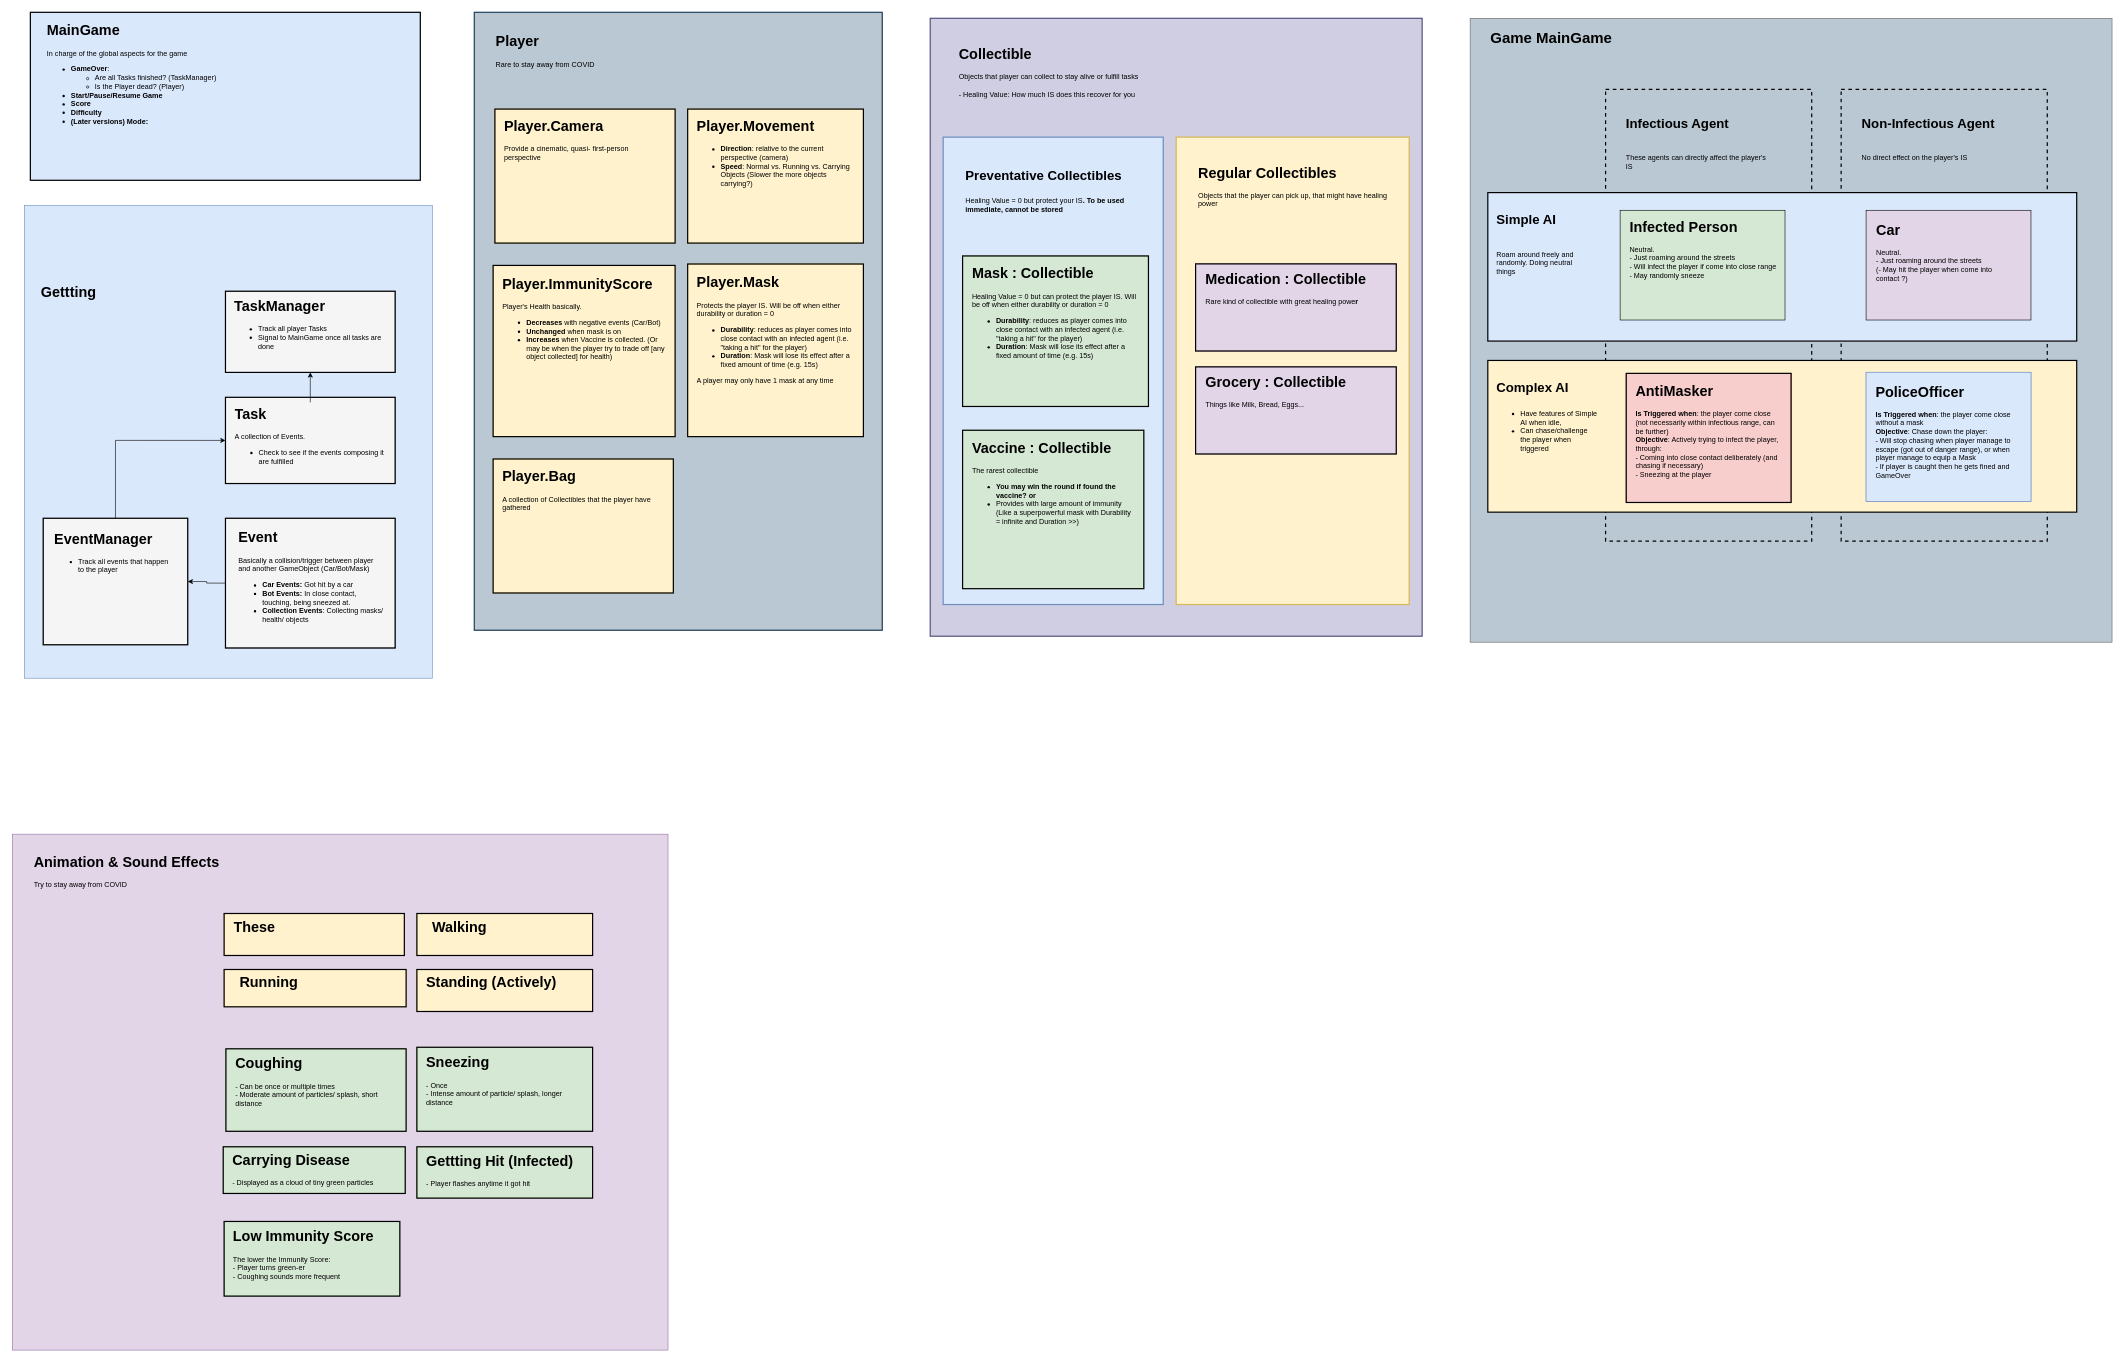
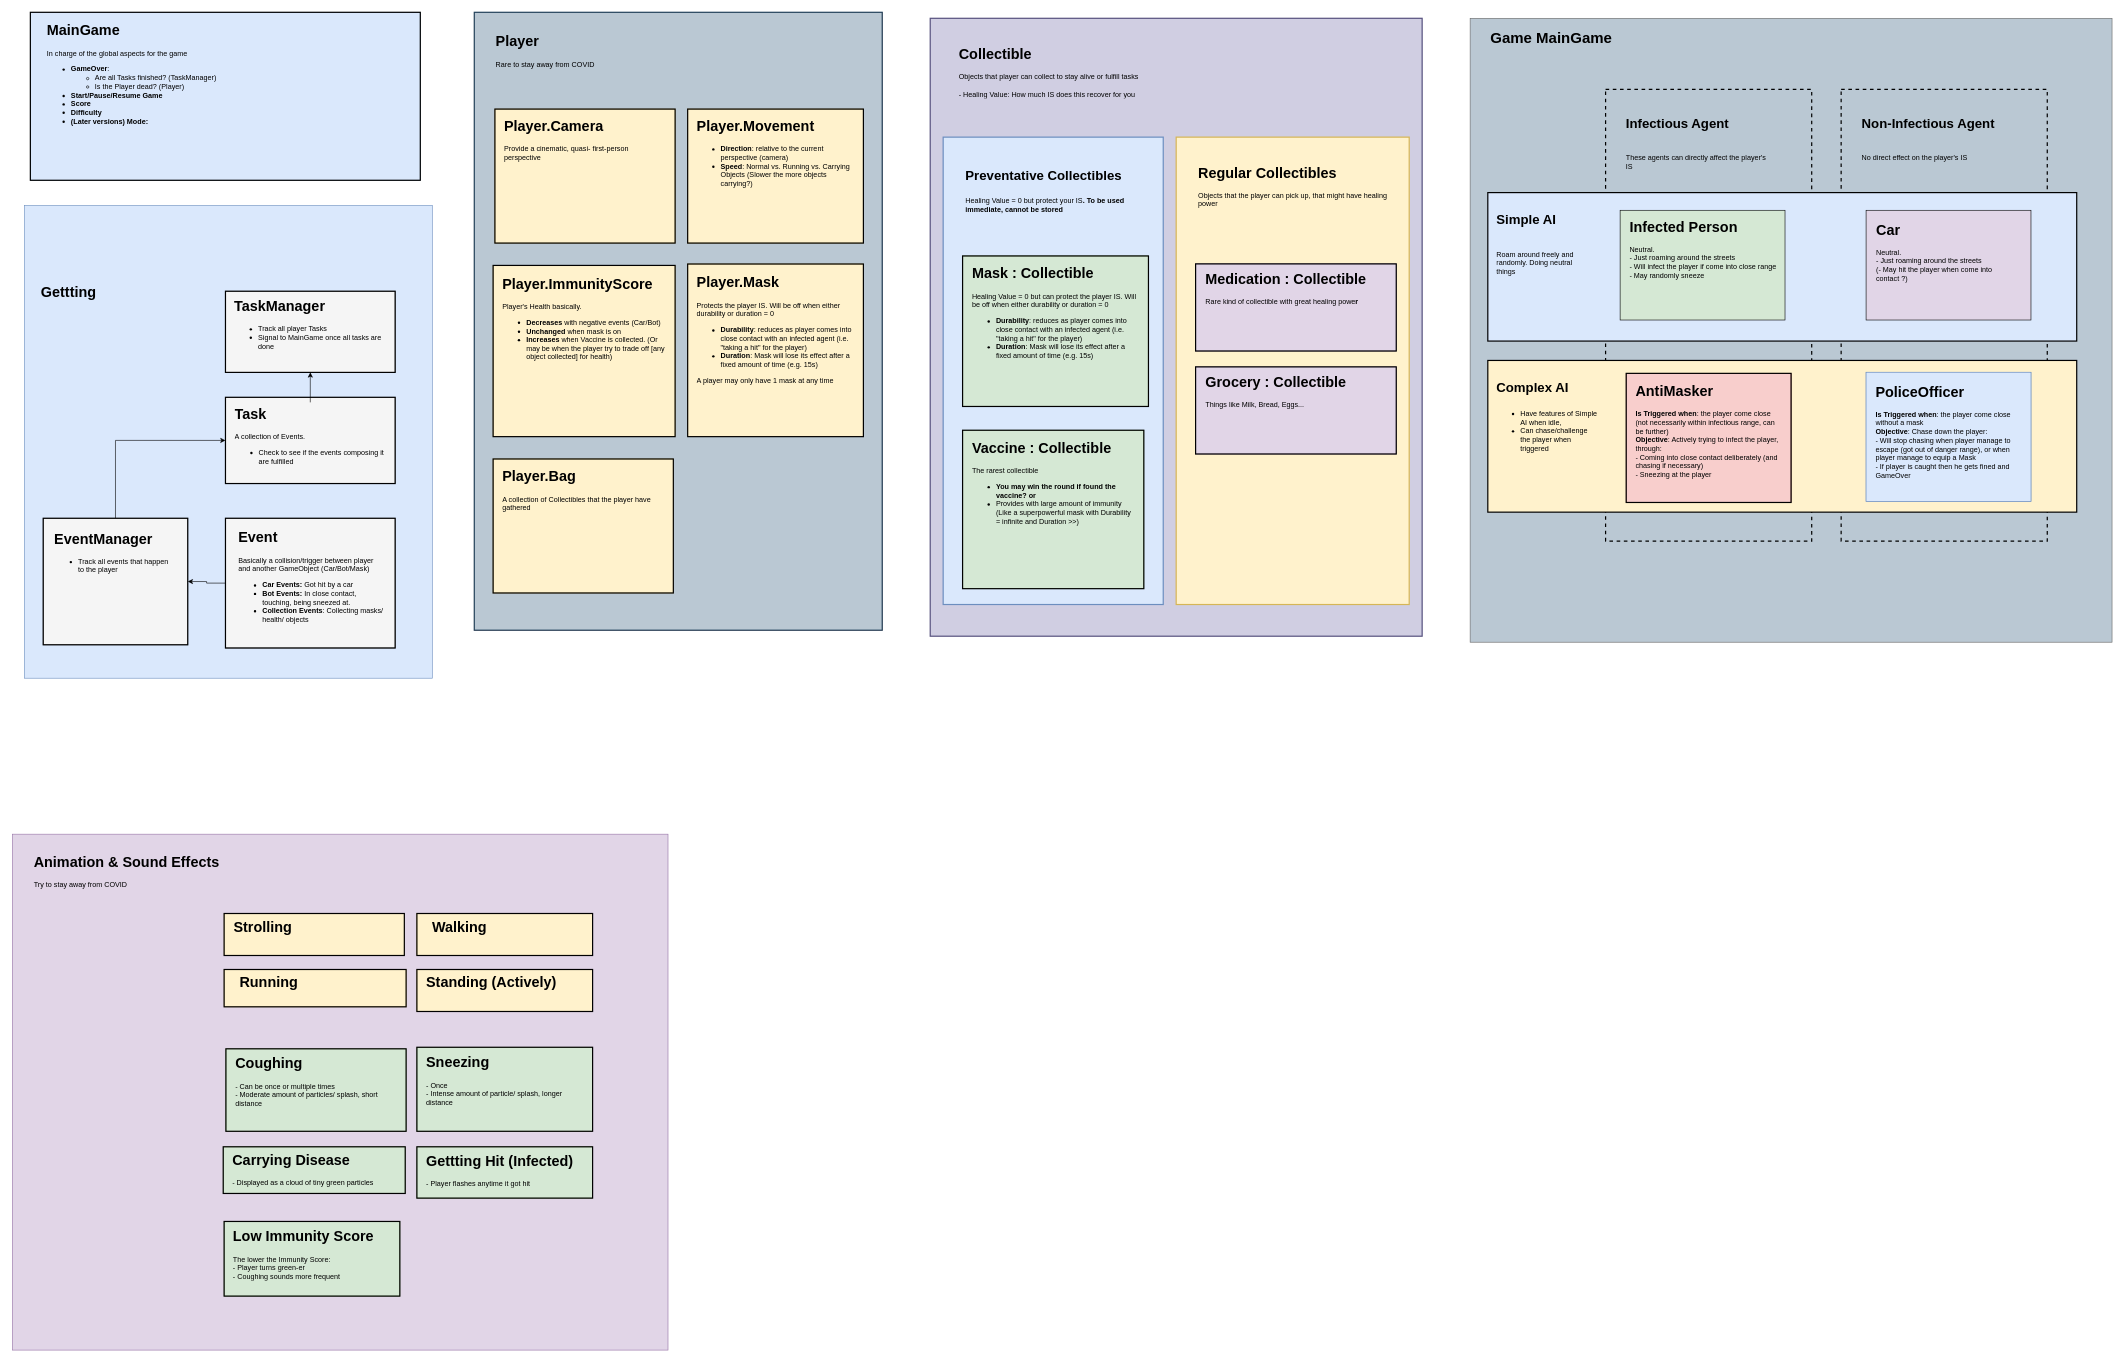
(244, 914) -> (249, 914)
